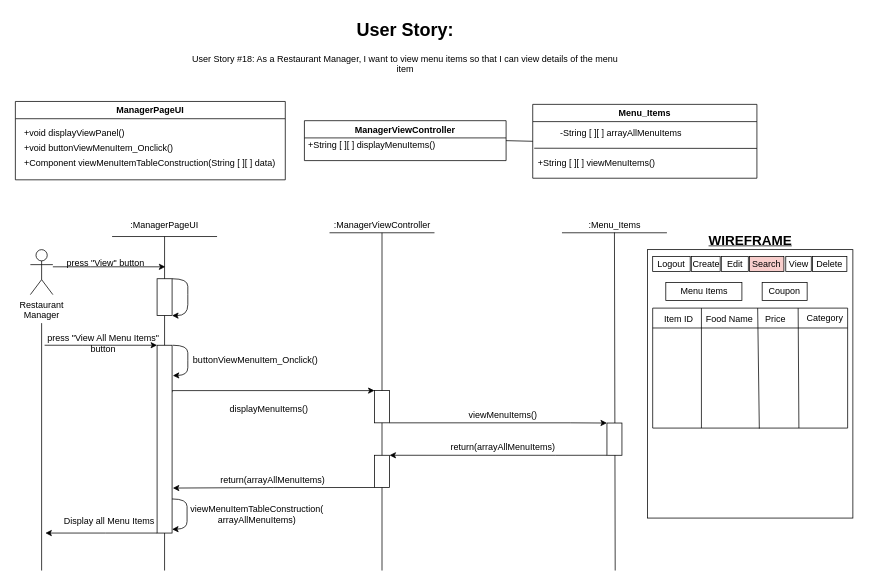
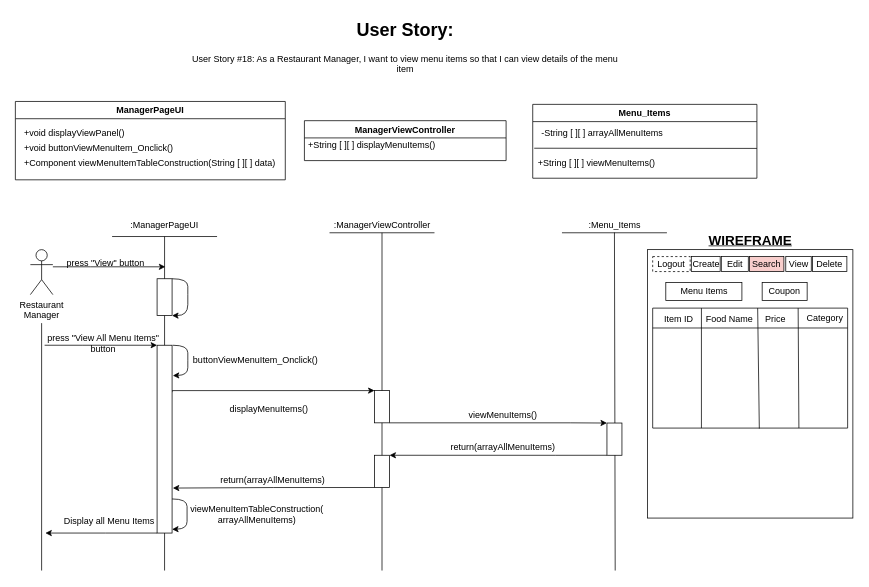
(627, 133) -> (608, 133)
(519, 141) -> none
(672, 264) -> (672, 264)
